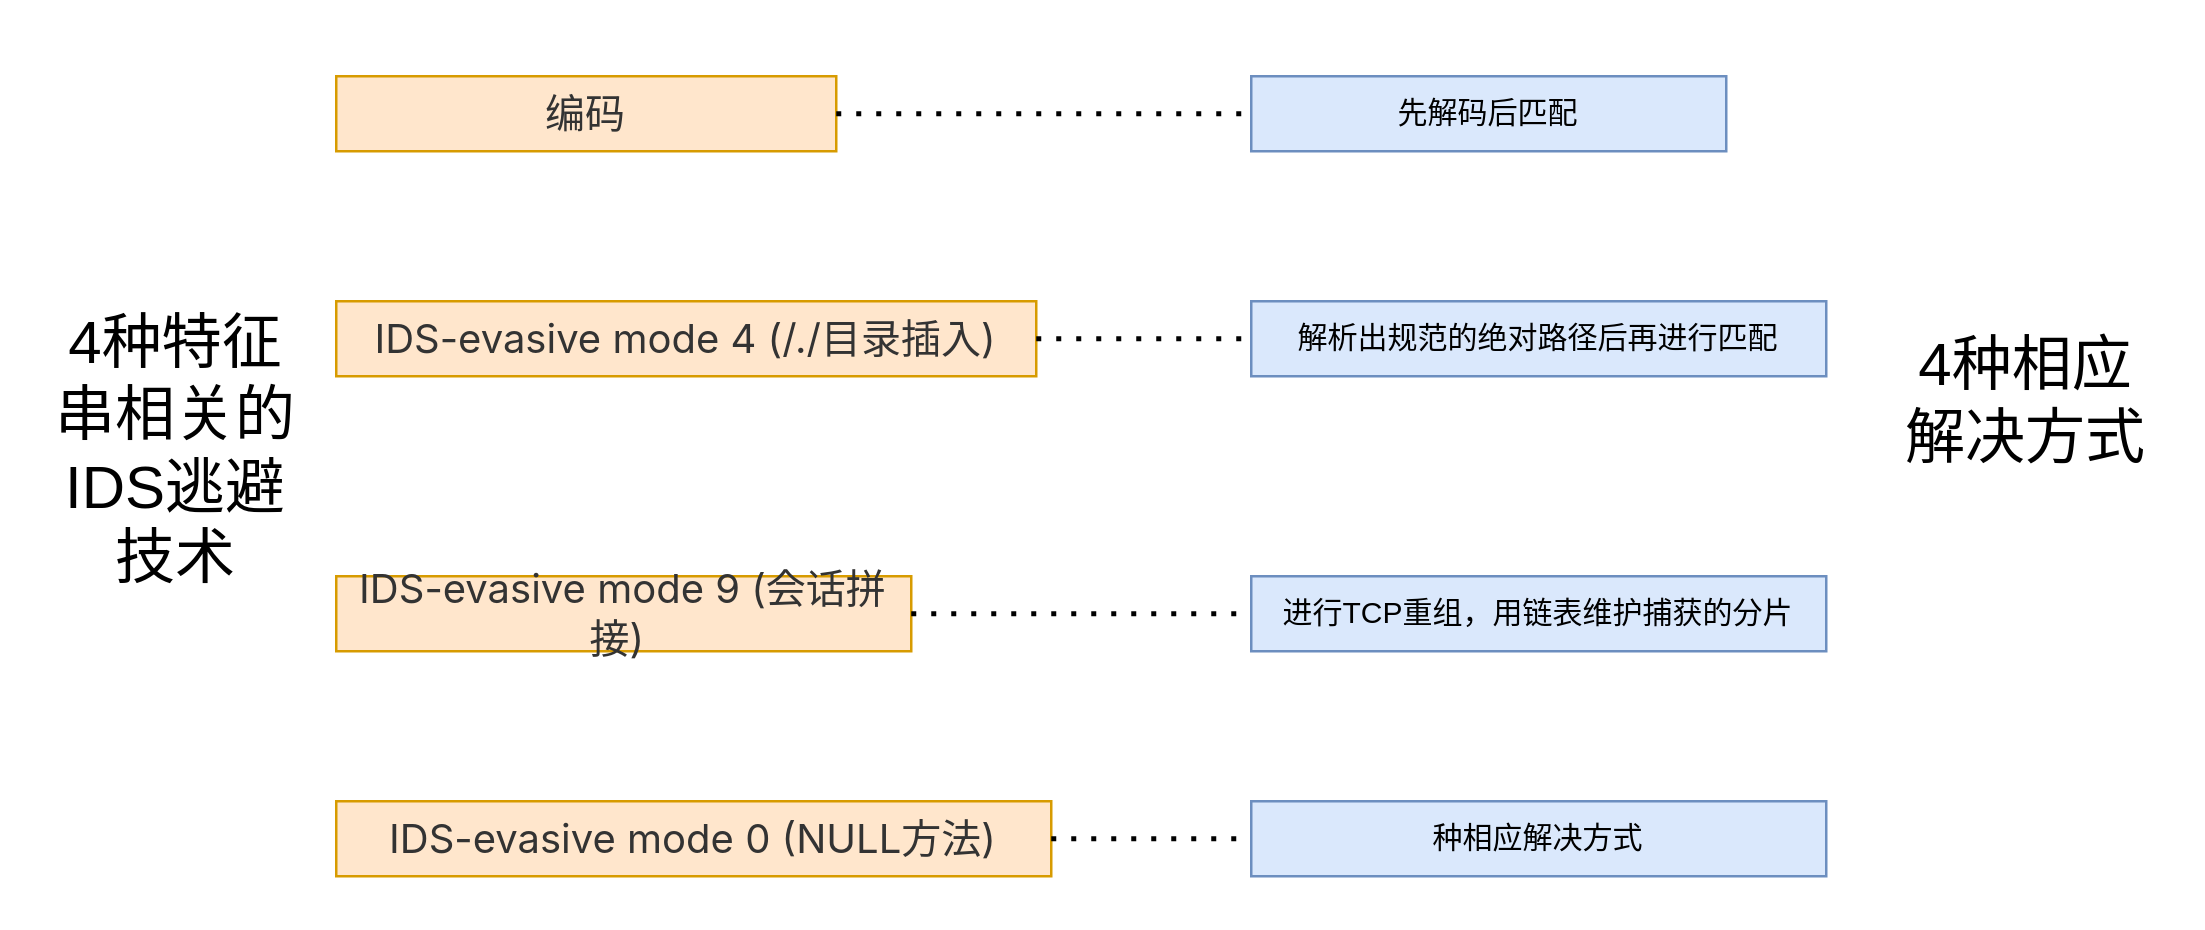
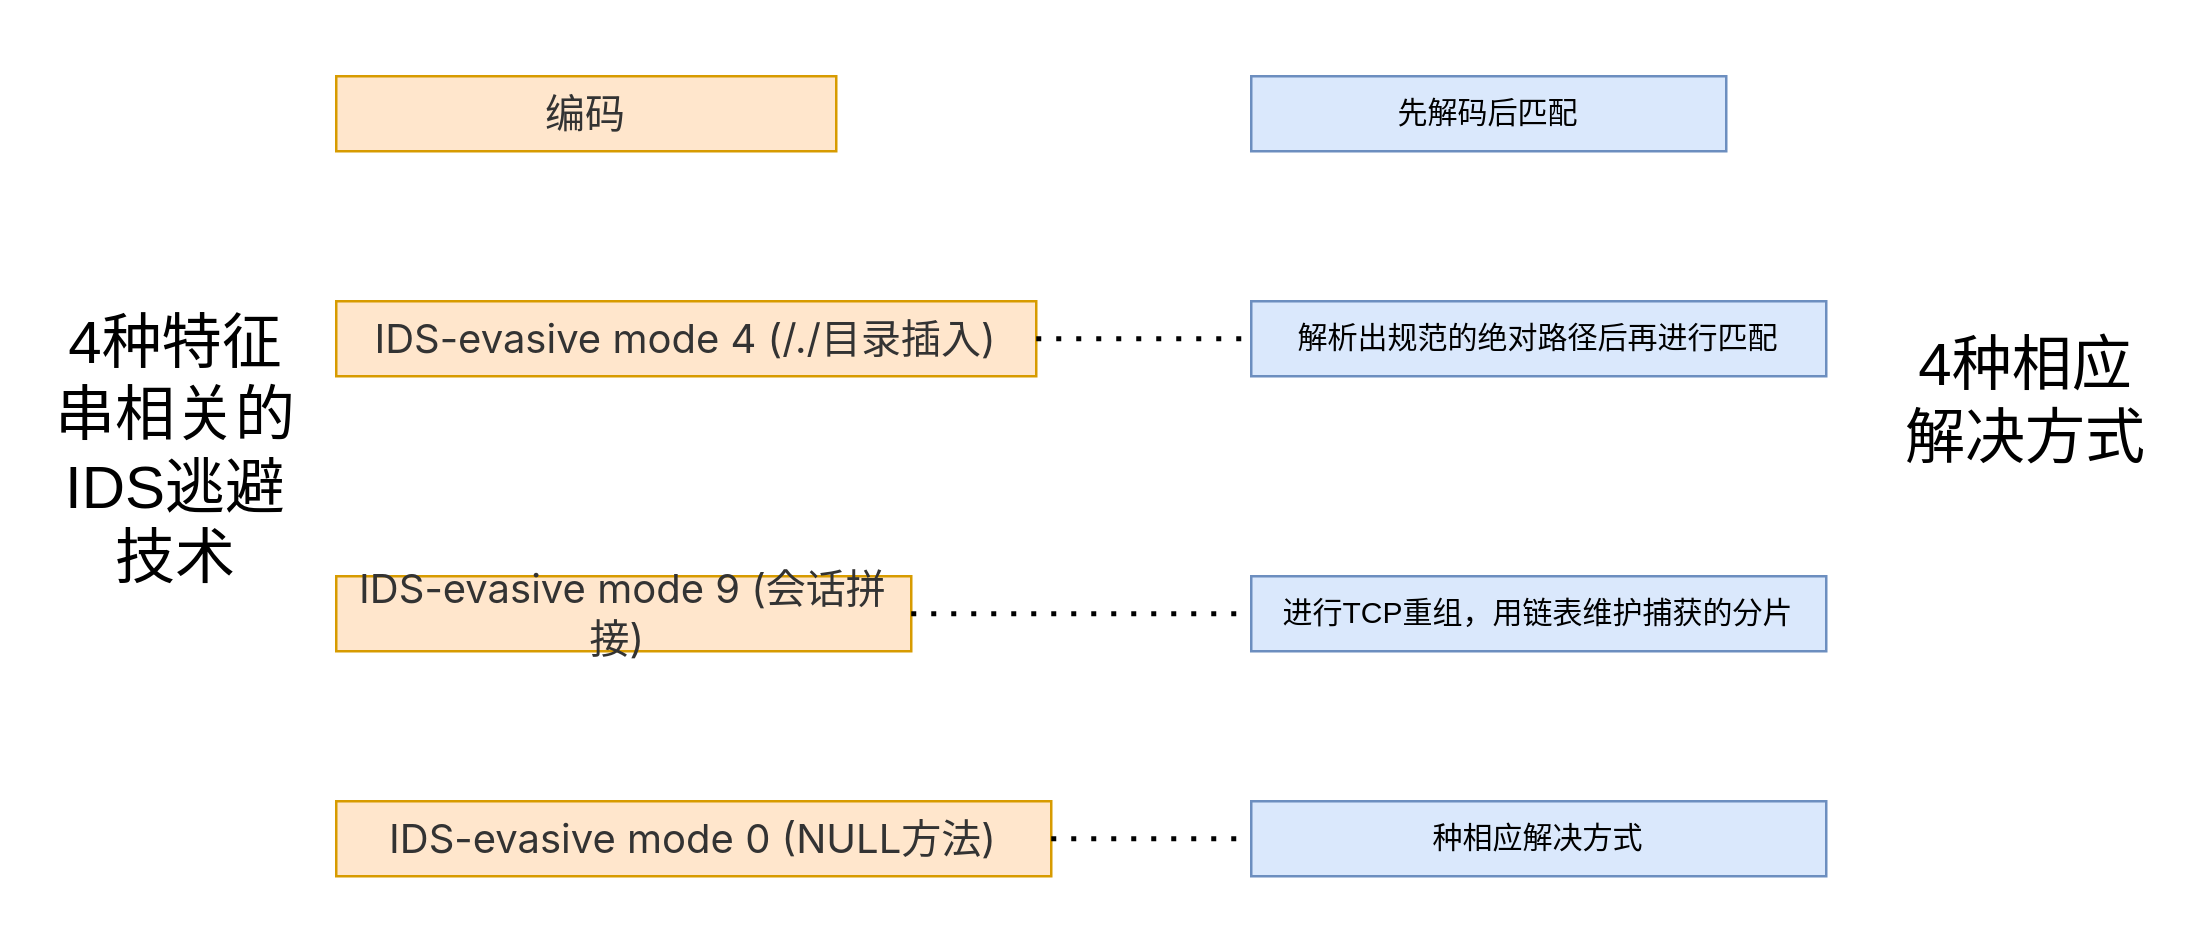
(858, 114) -> none
